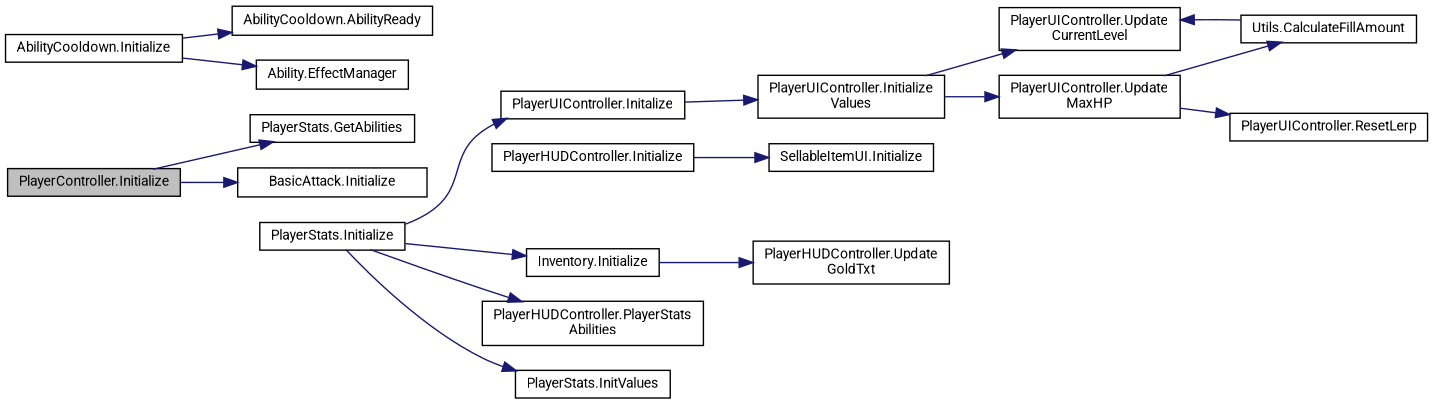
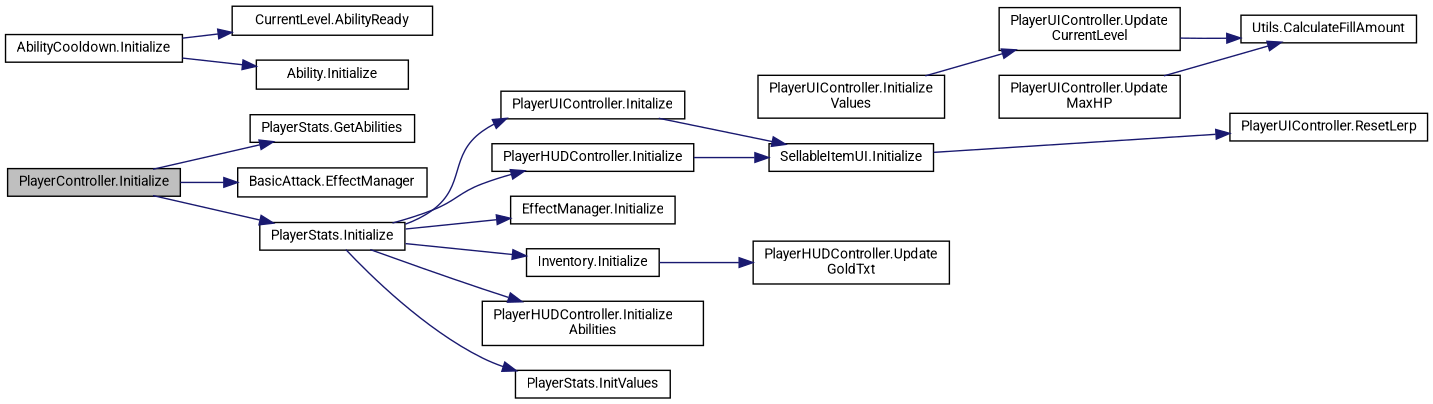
(1218, 20) -> (1204, 38)
(332, 21) -> (332, 21)
(332, 75) -> (332, 75)
(965, 97) -> none
(714, 101) -> (716, 130)
(1198, 111) -> (1075, 143)
(332, 182) -> (332, 182)
none -> (455, 198)
none -> (206, 208)
none -> (593, 210)
(593, 323) -> (593, 323)
